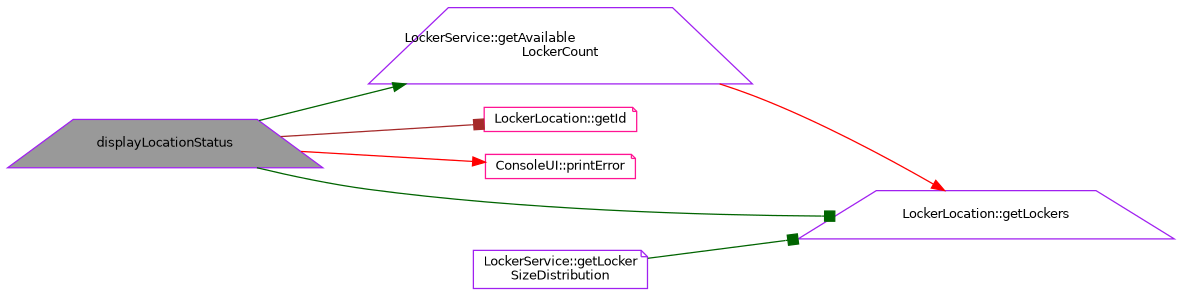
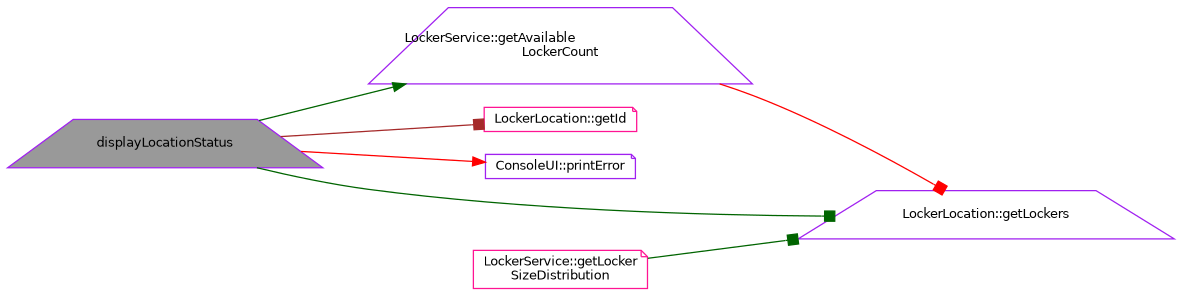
(829, 129) -> (829, 129)
(560, 166) -> (560, 166)
(560, 269) -> (560, 269)
